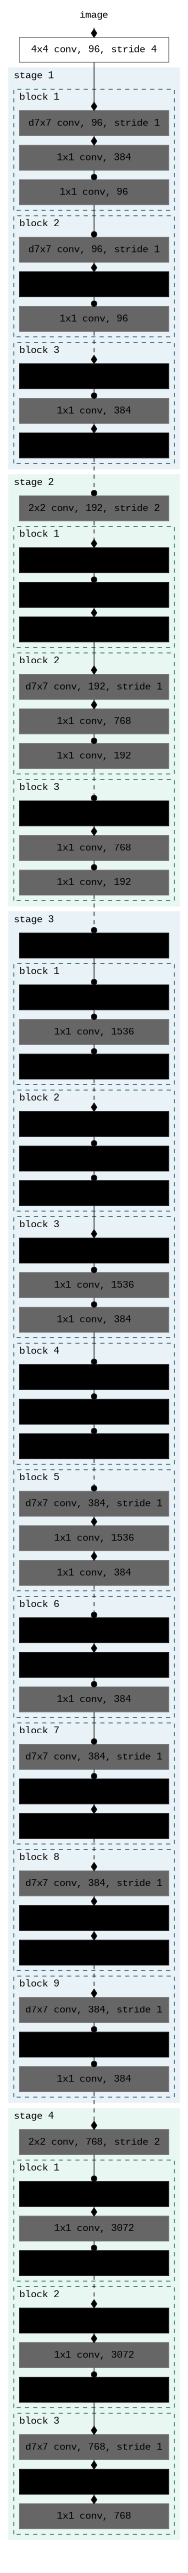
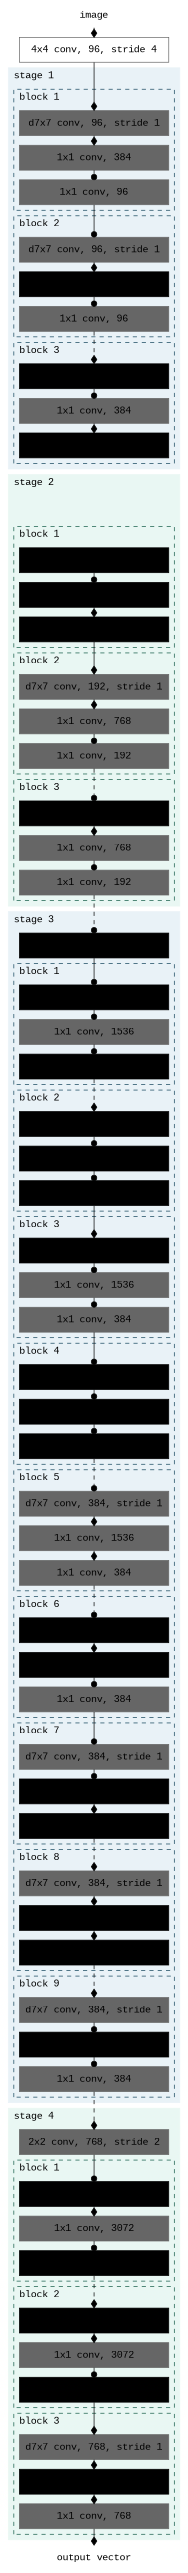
(94, 508) -> none
none -> (94, 2558)
